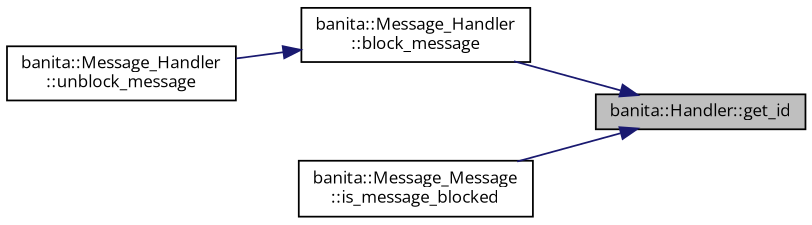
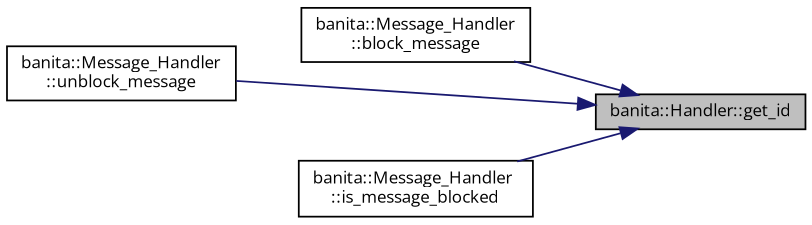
(260, 55) -> (407, 92)
(416, 189) -> (416, 189)
